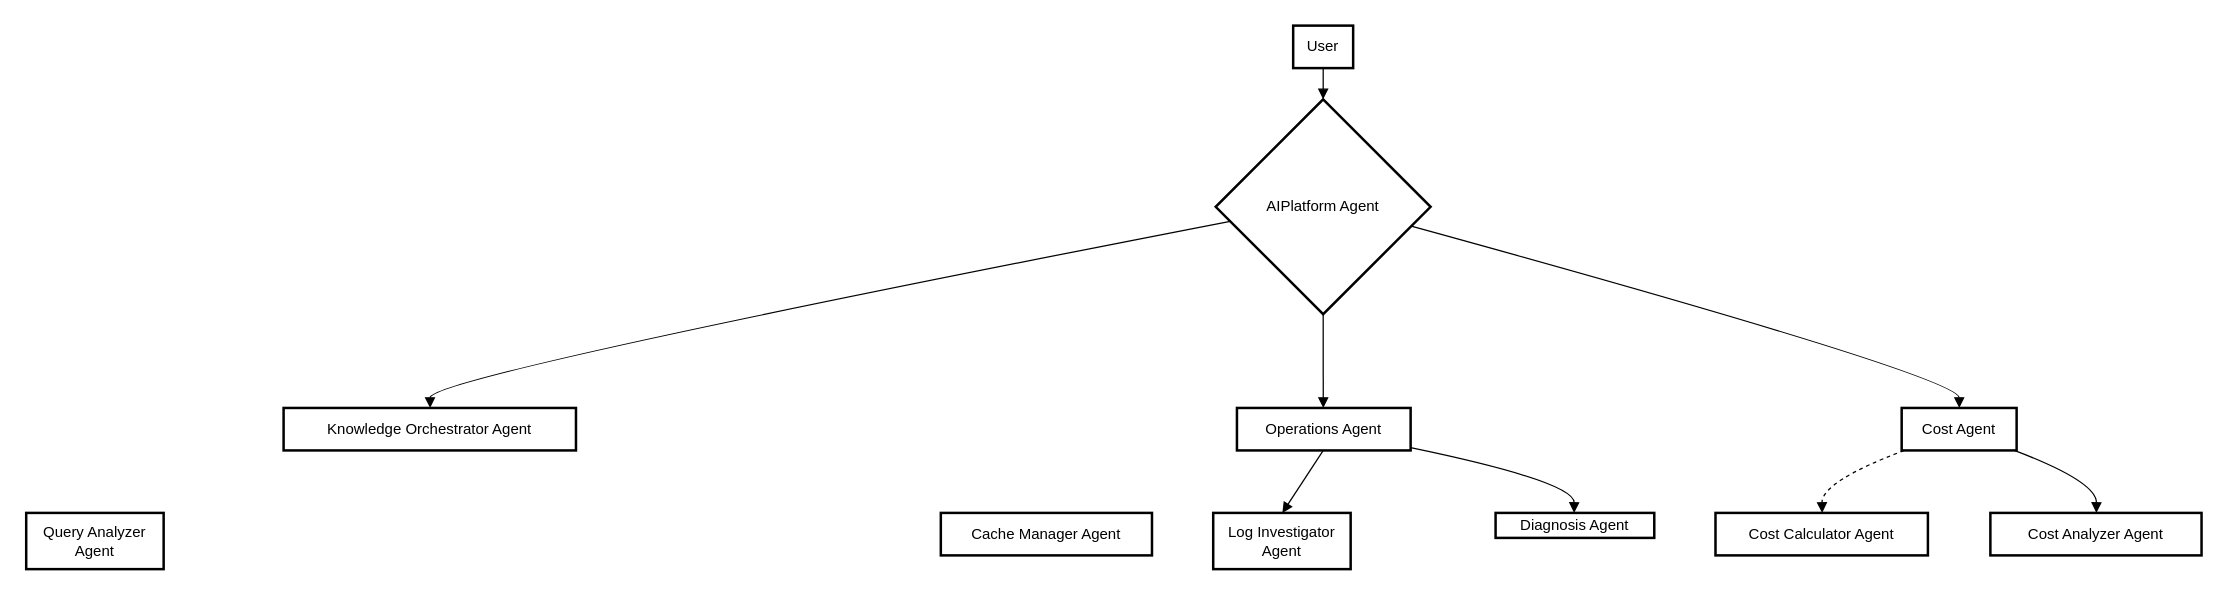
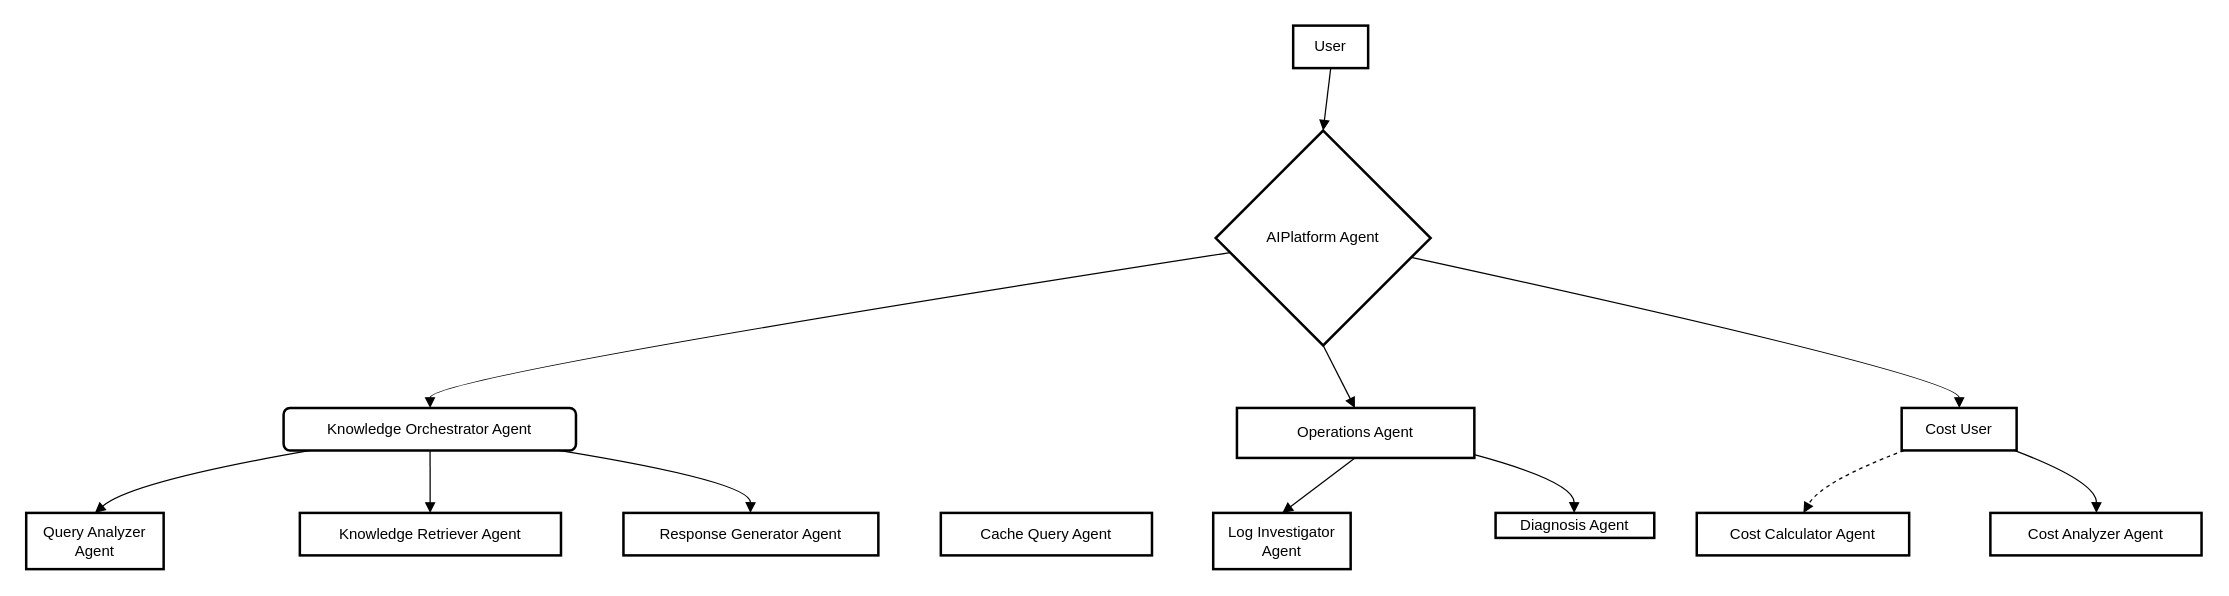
(1323, 47) -> (1331, 47)
(1323, 207) -> (1323, 238)
(429, 429) -> (429, 429)
(1324, 429) -> (1356, 433)
(1959, 429) -> (1959, 429)
none -> (660, 469)
none -> (200, 472)
none -> (430, 477)
none -> (430, 534)
none -> (751, 534)
(1046, 534) -> (1046, 534)
(1822, 534) -> (1803, 534)
